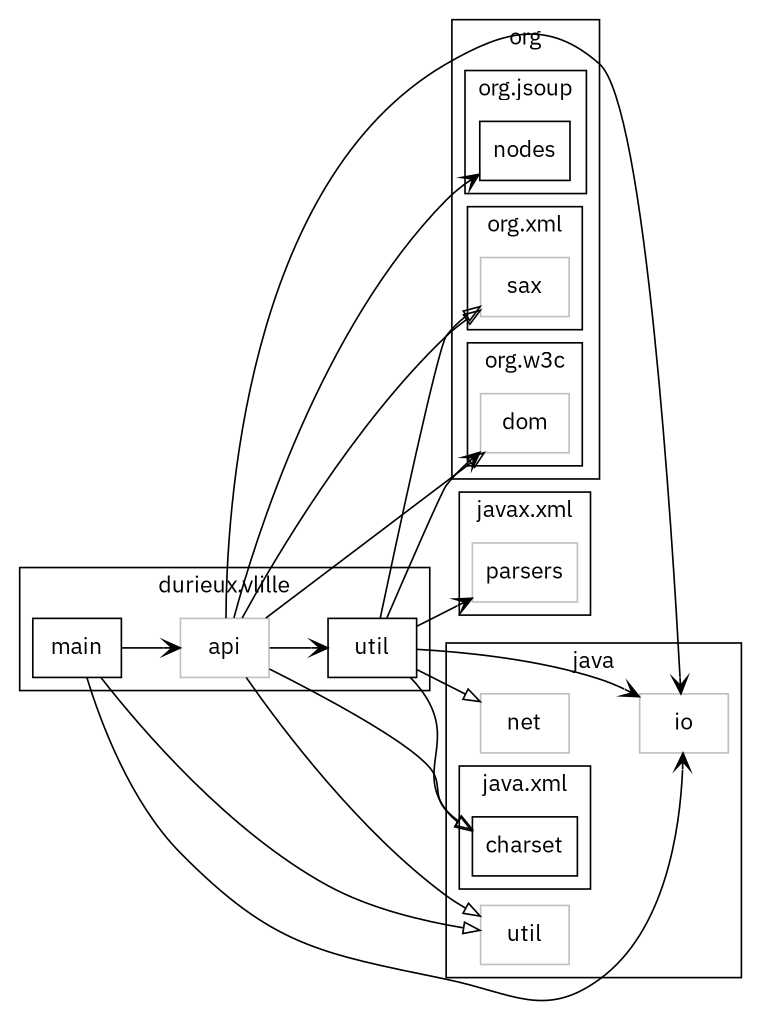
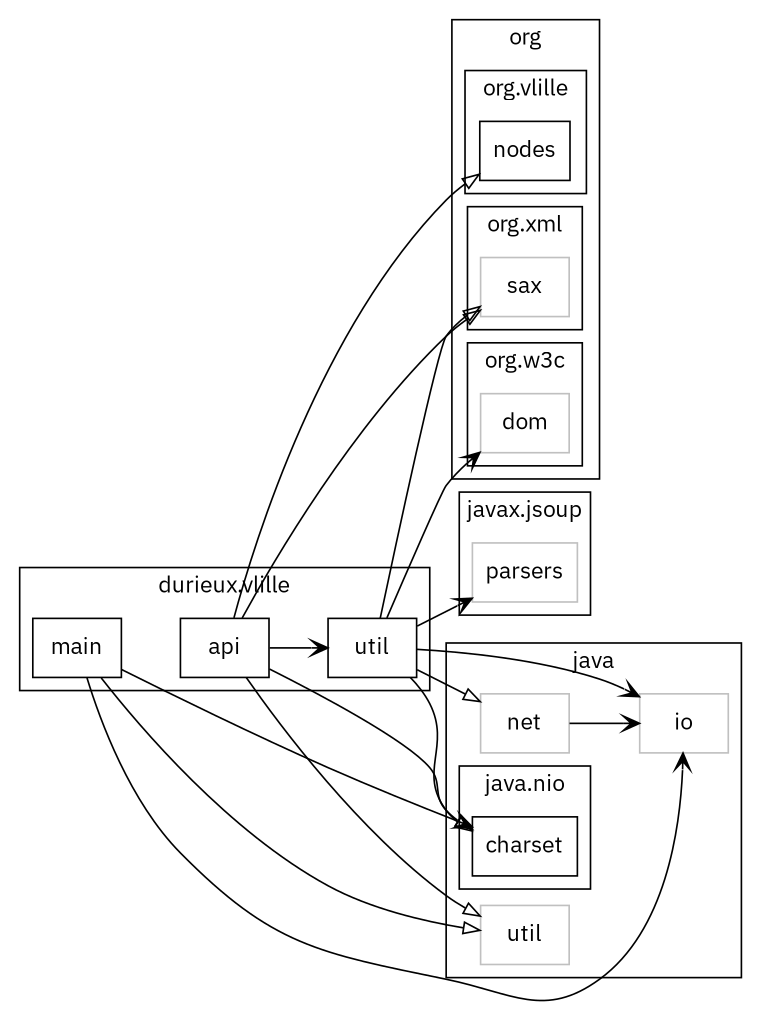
(524, 35) -> (596, 723)
(526, 89) -> (526, 89)
(321, 385) -> (321, 385)
(525, 511) -> (525, 511)
(368, 541) -> none
(143, 648) -> (287, 749)
(225, 648) -> (225, 648)
(525, 785) -> (525, 785)
